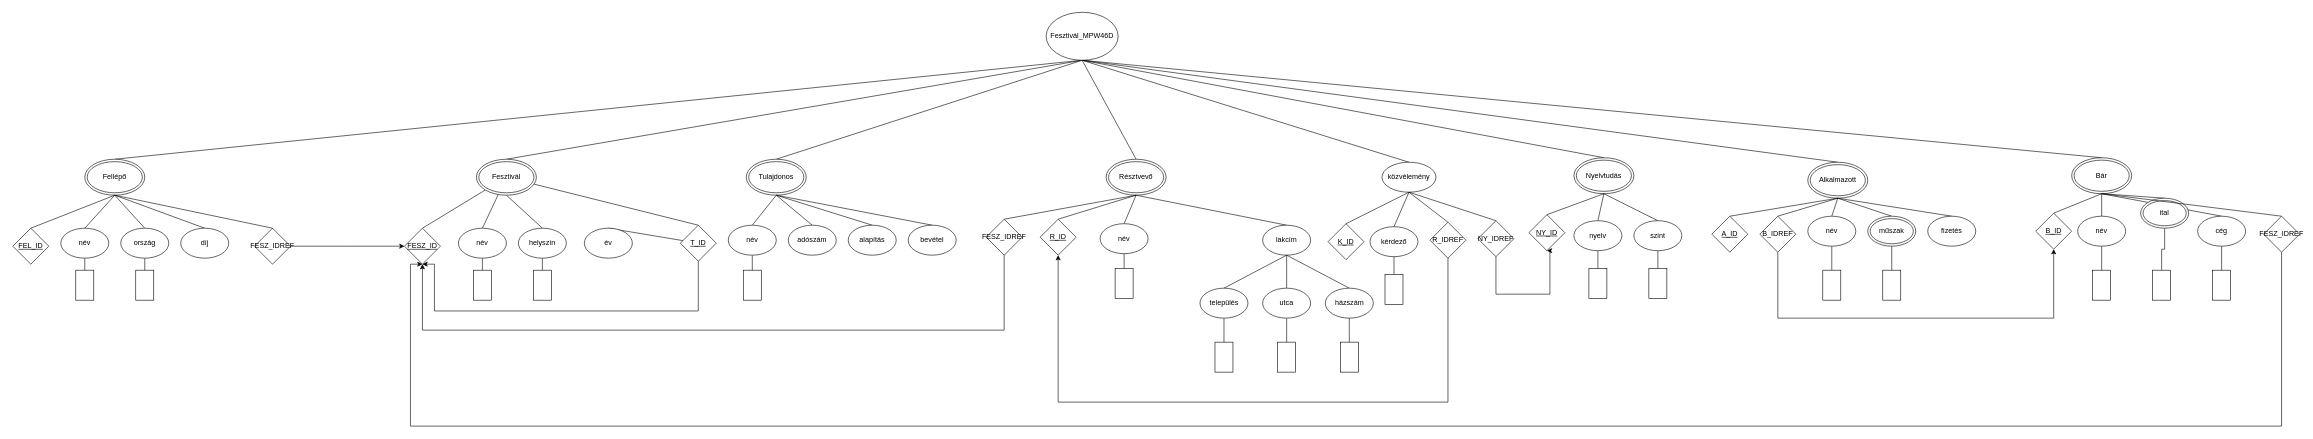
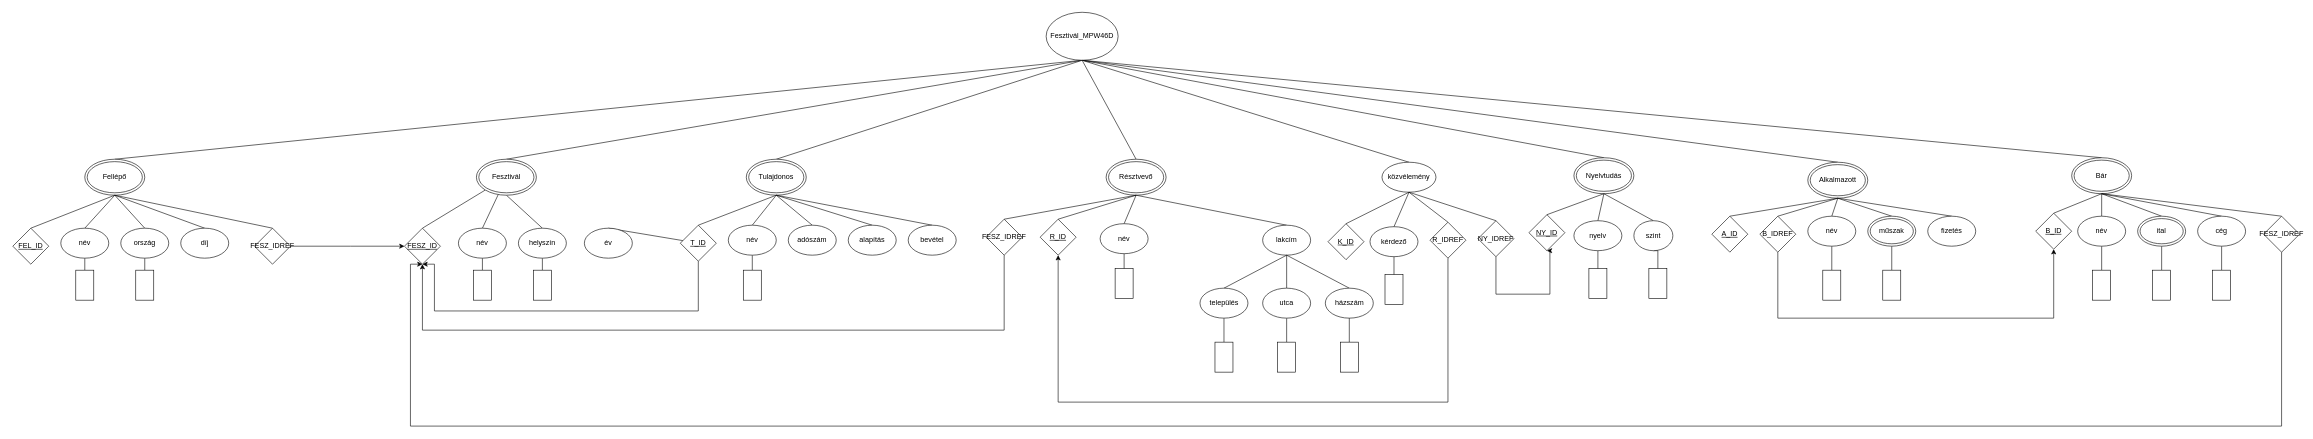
(616, 205) -> (735, 211)
(2165, 213) -> (2162, 231)
(1658, 236) -> (1654, 236)
